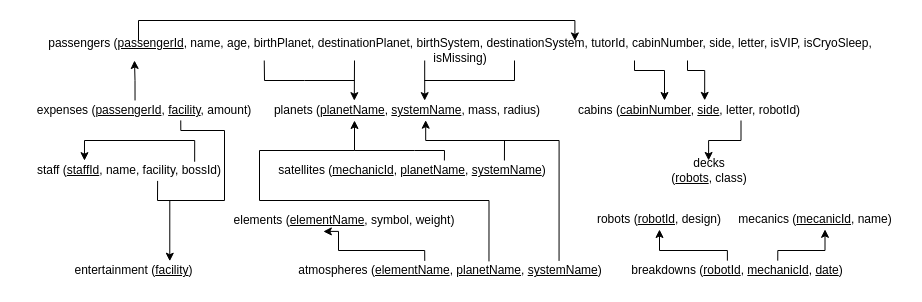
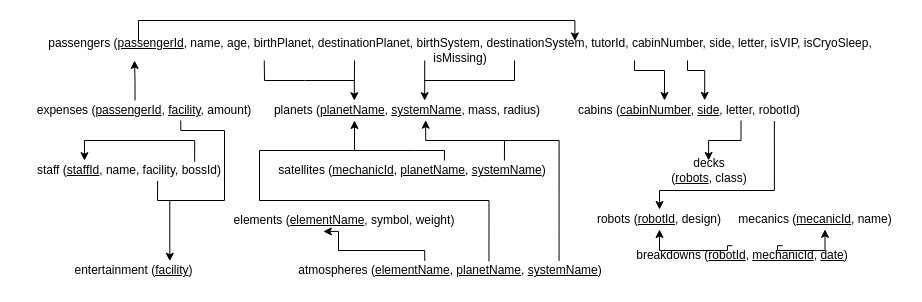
none -> (746, 191)
(738, 271) -> (743, 256)
